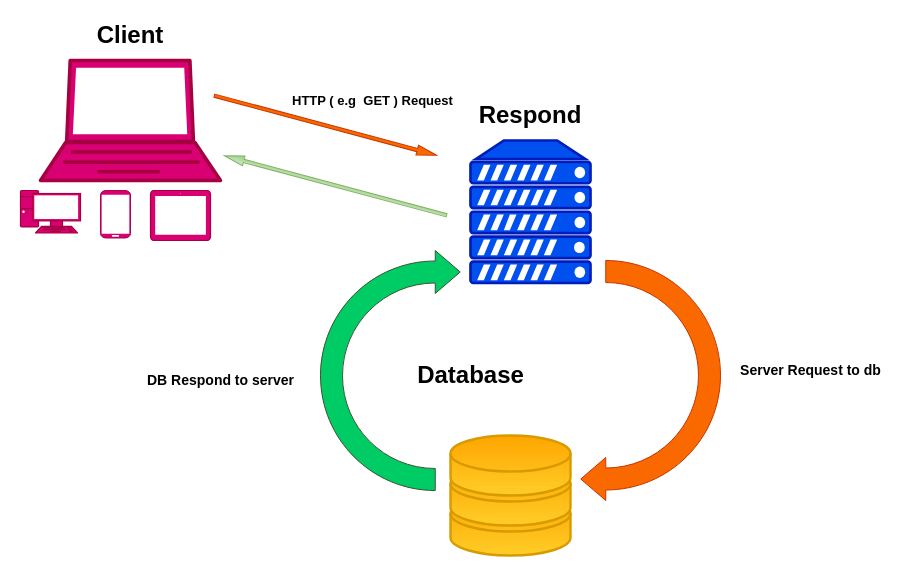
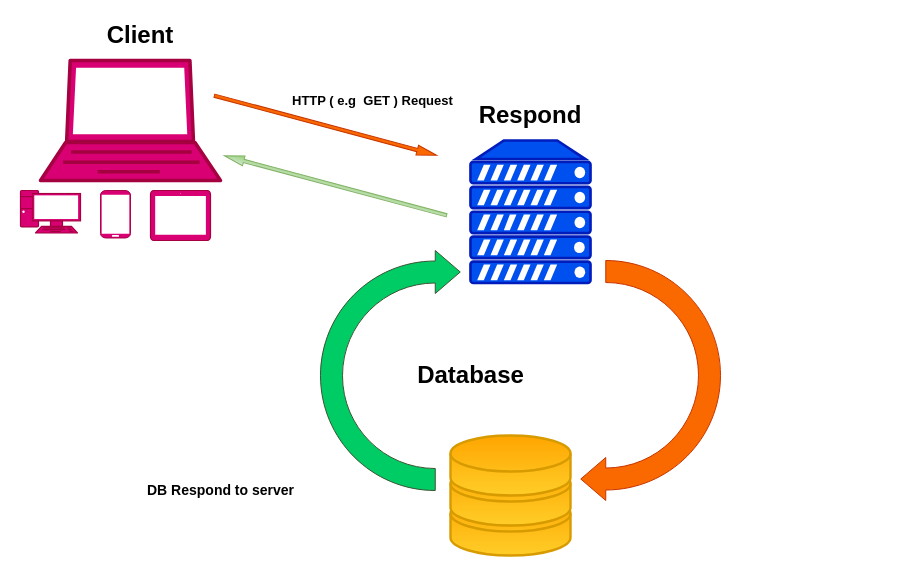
(131, 36) -> (141, 36)
(811, 371) -> none
(221, 381) -> (221, 491)
